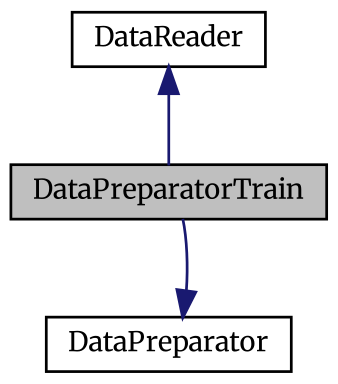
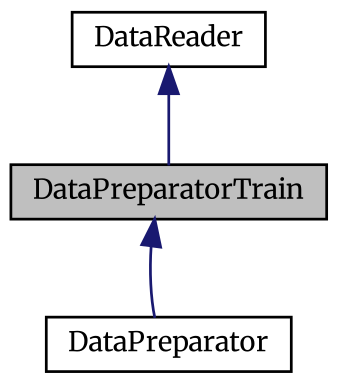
(187, 255) -> (151, 282)
